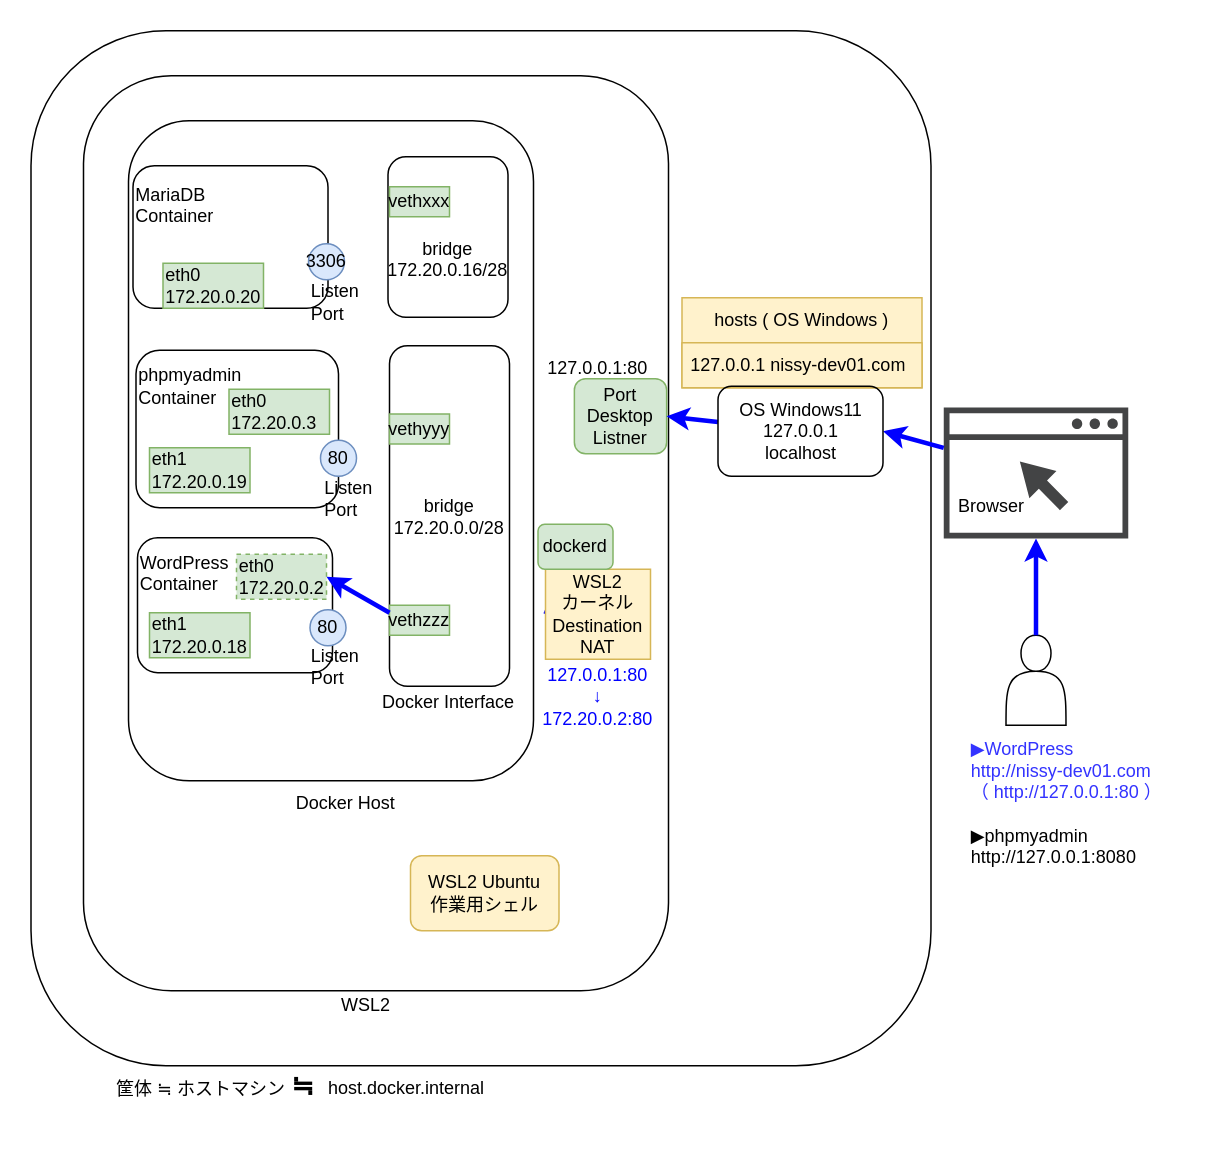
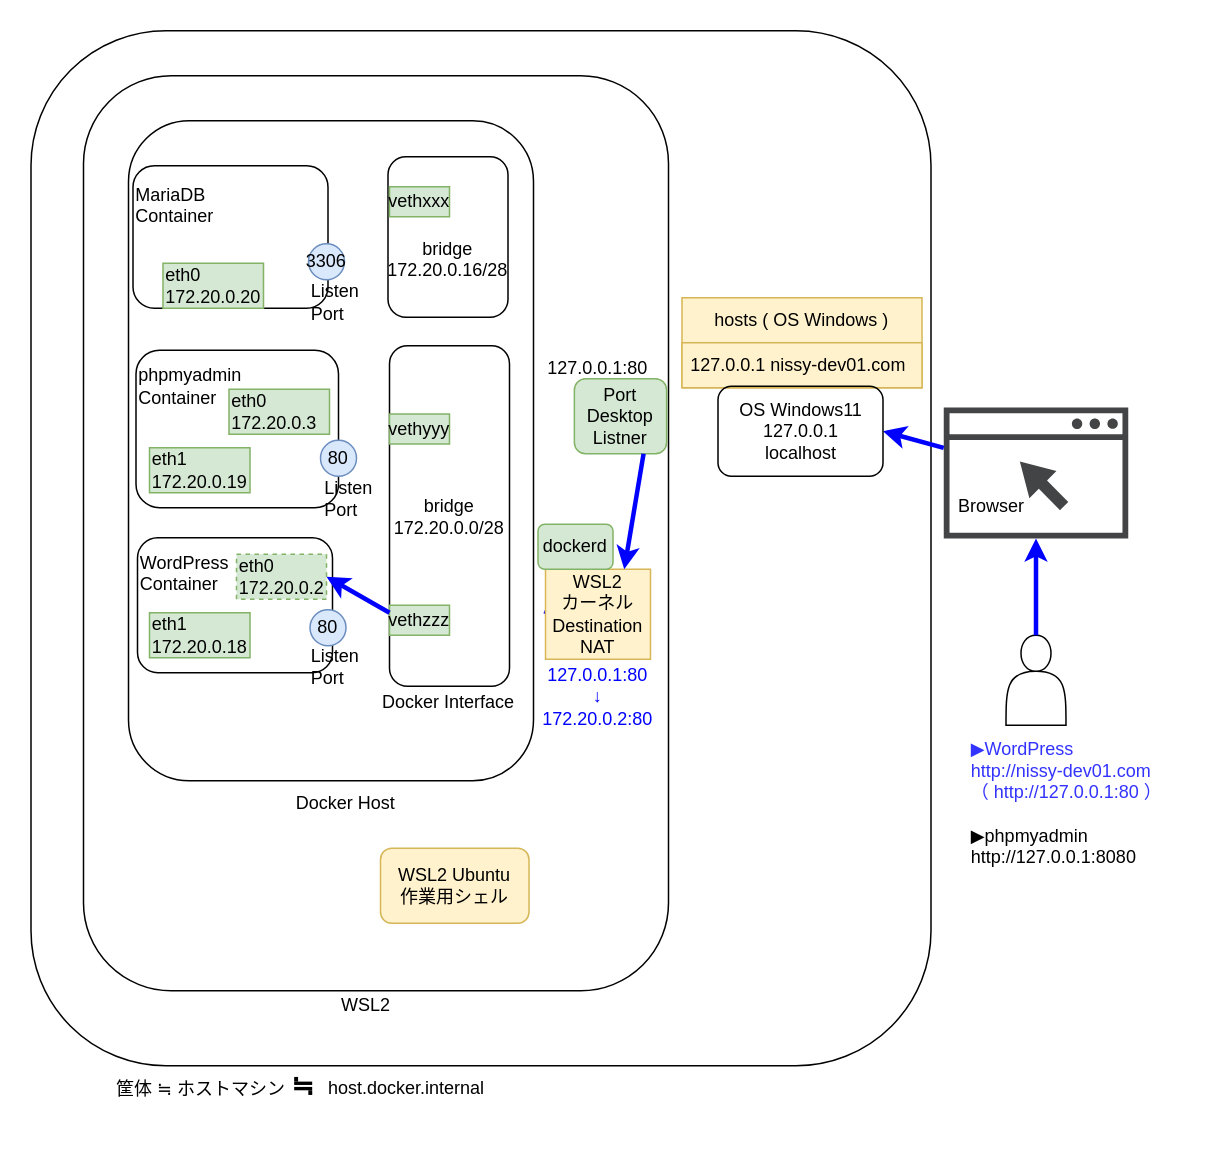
(700, 420) -> none
none -> (635, 504)
(485, 893) -> (455, 886)
